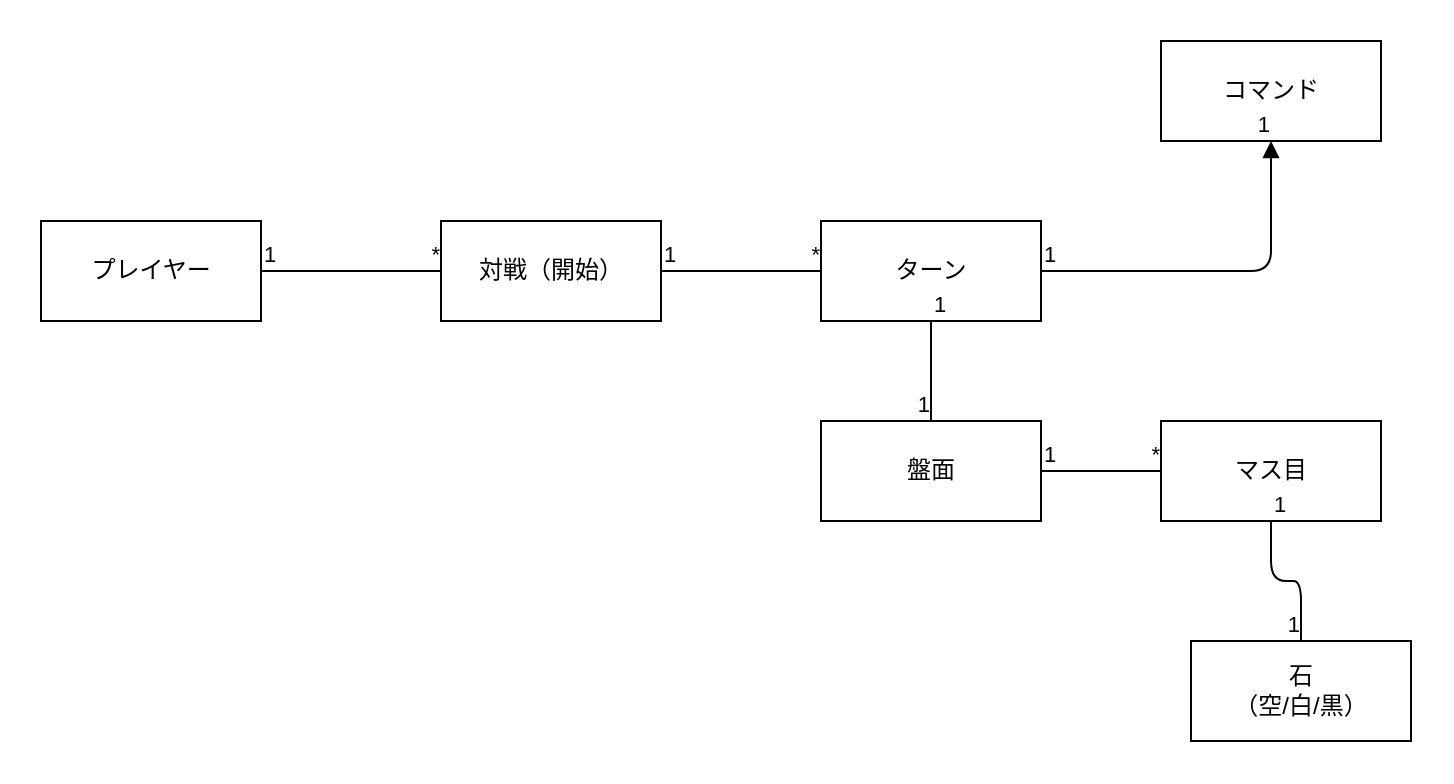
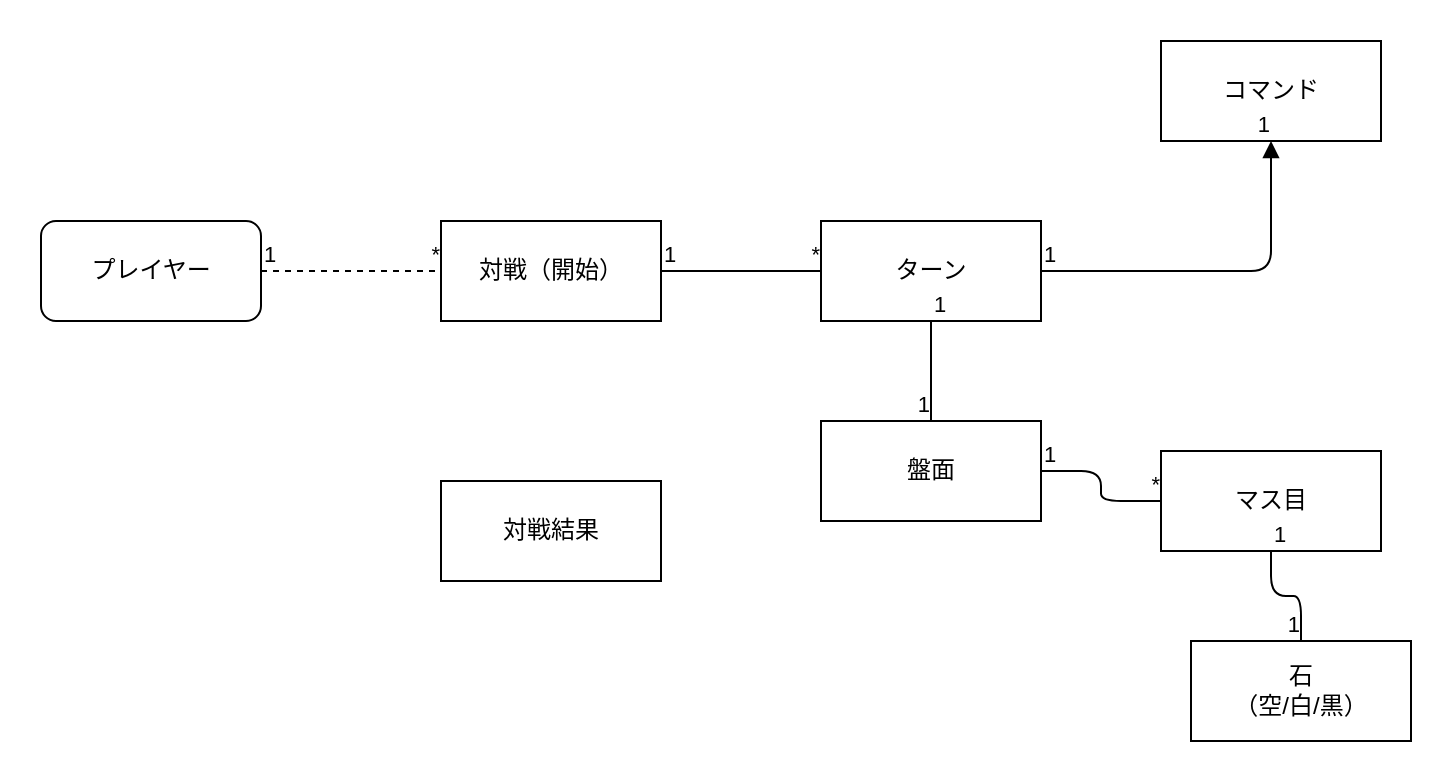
(151, 271) -> (151, 271)
(353, 271) -> (353, 271)
(1271, 471) -> (1271, 501)
none -> (551, 531)
